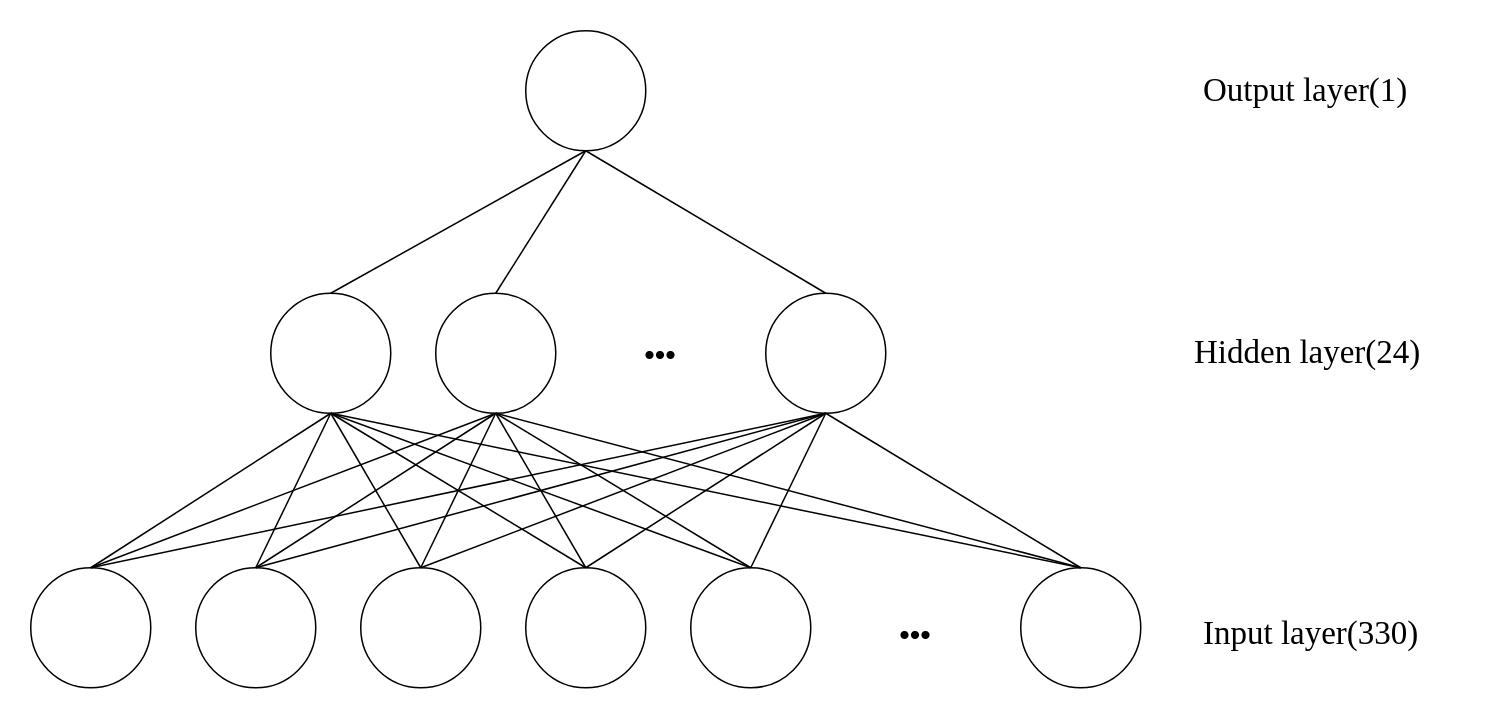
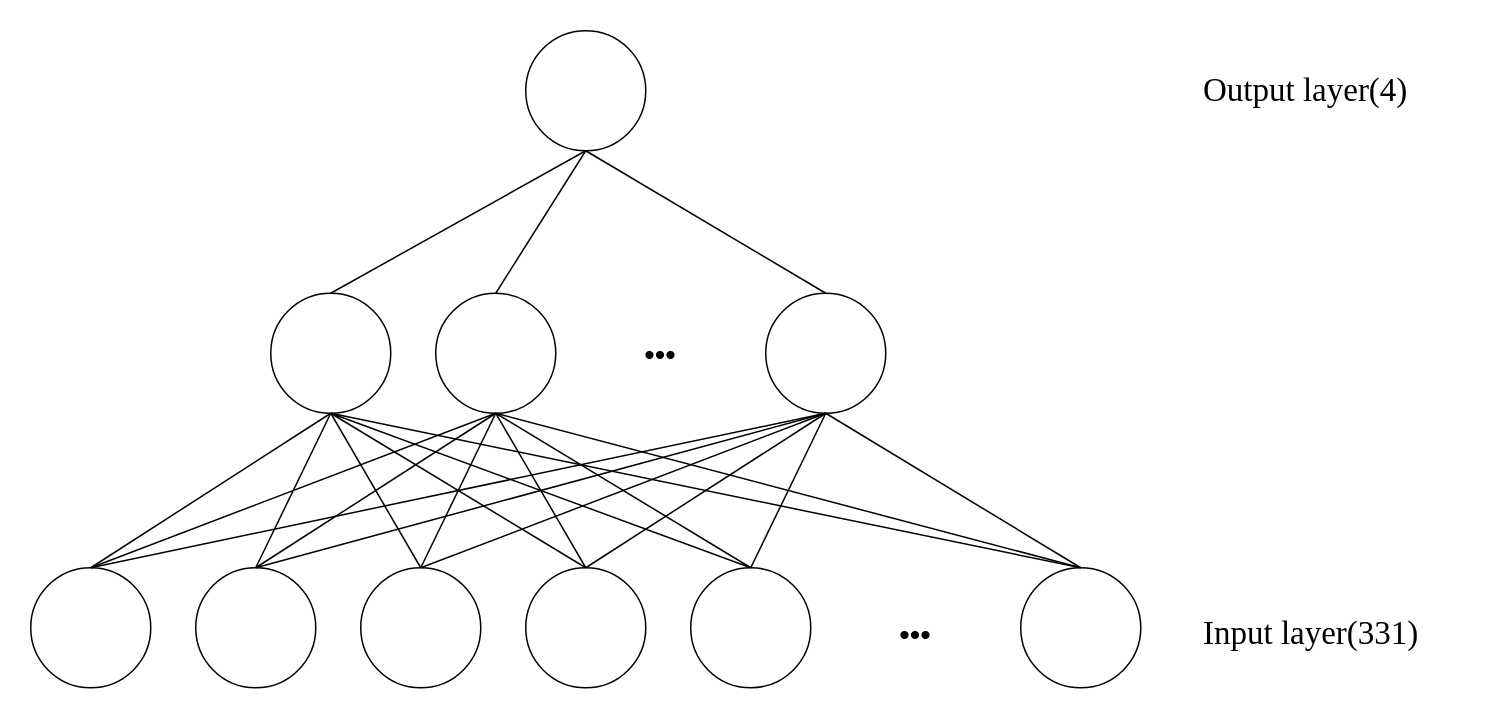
(1275, 91) -> (1275, 91)
(1319, 353) -> none
(1280, 634) -> (1280, 634)
